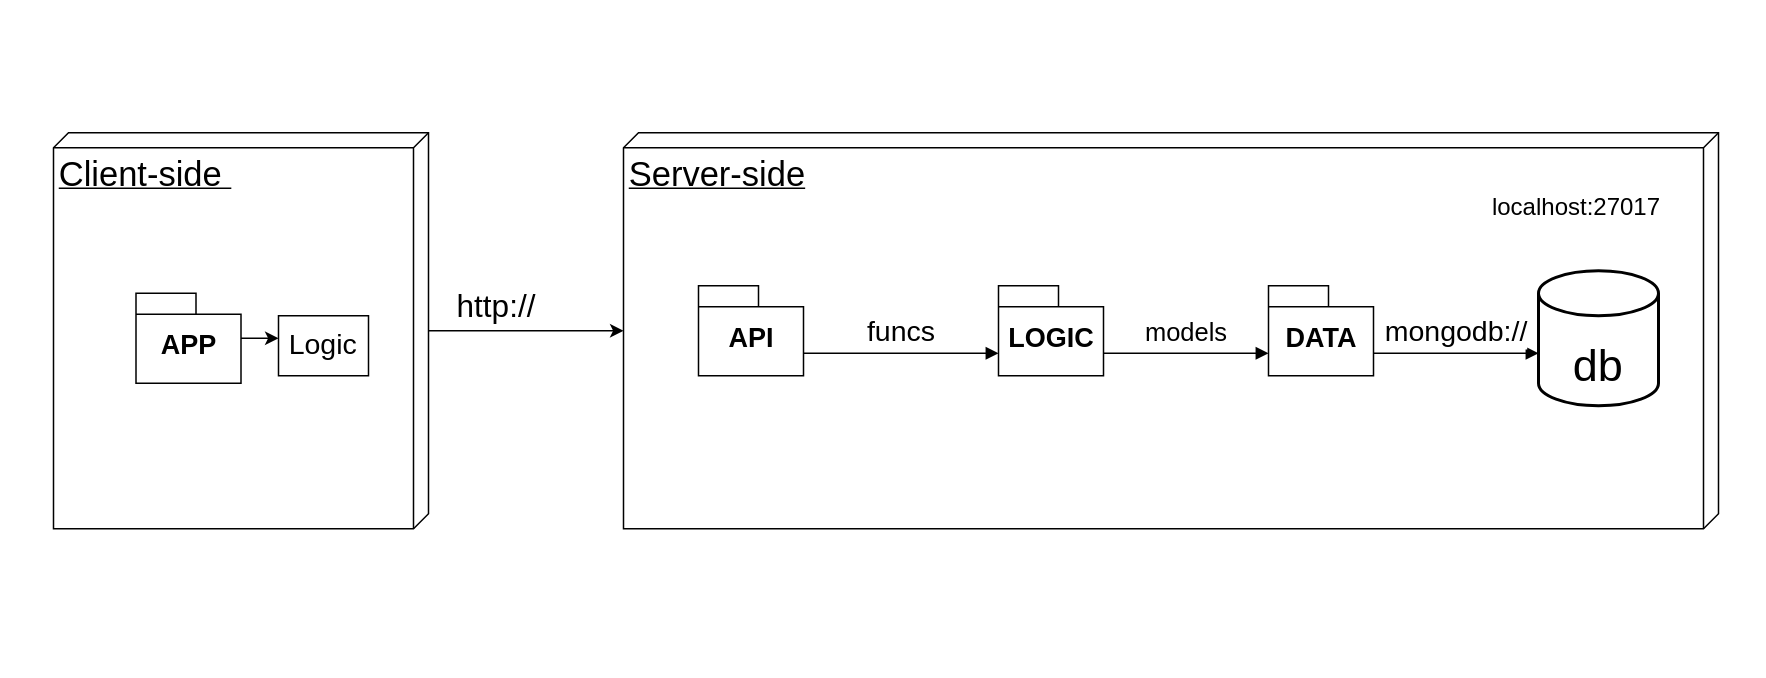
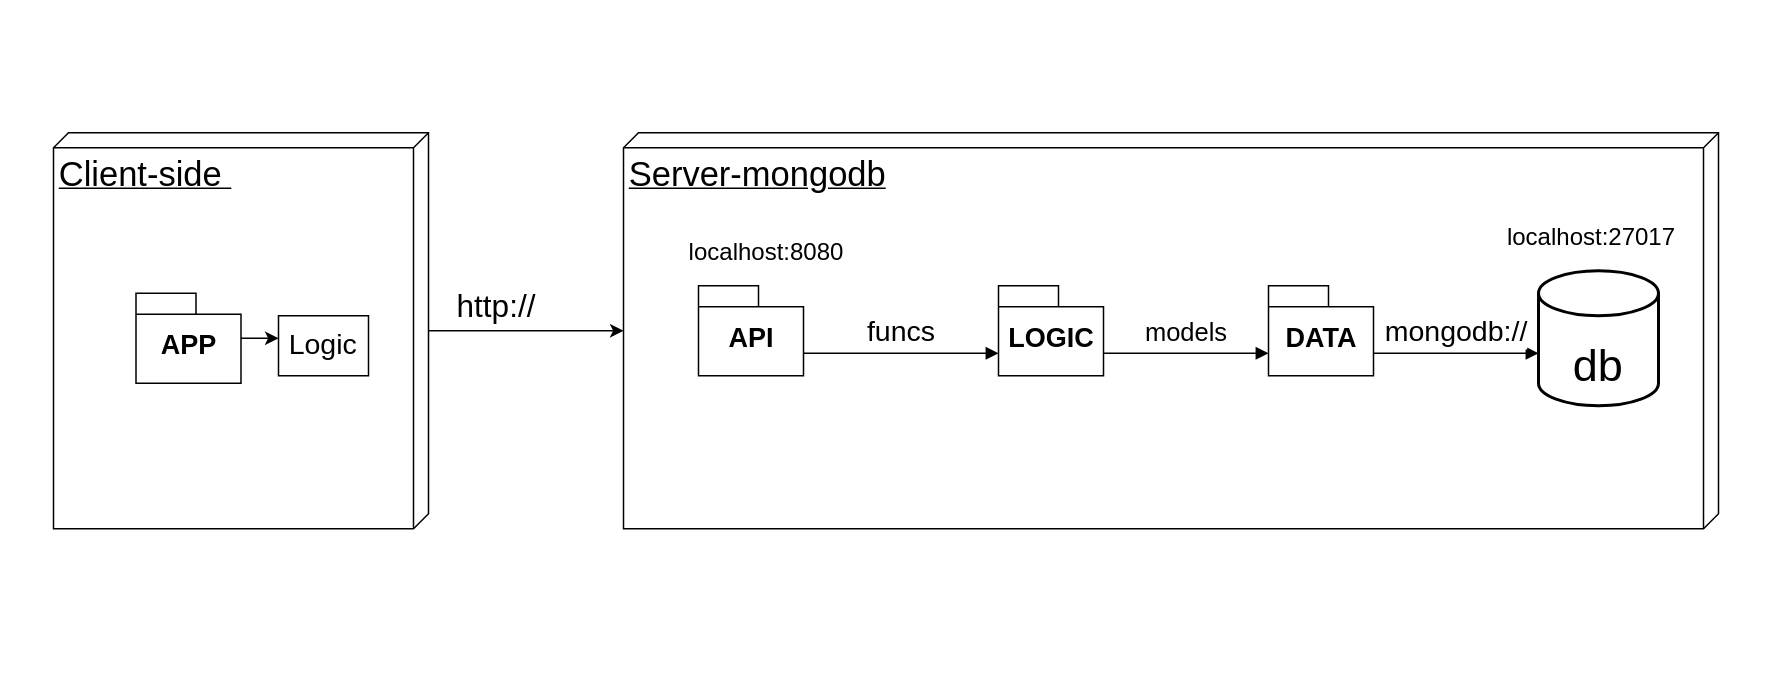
(713, 172) -> (741, 172)
(1576, 203) -> (1591, 233)
none -> (766, 248)
